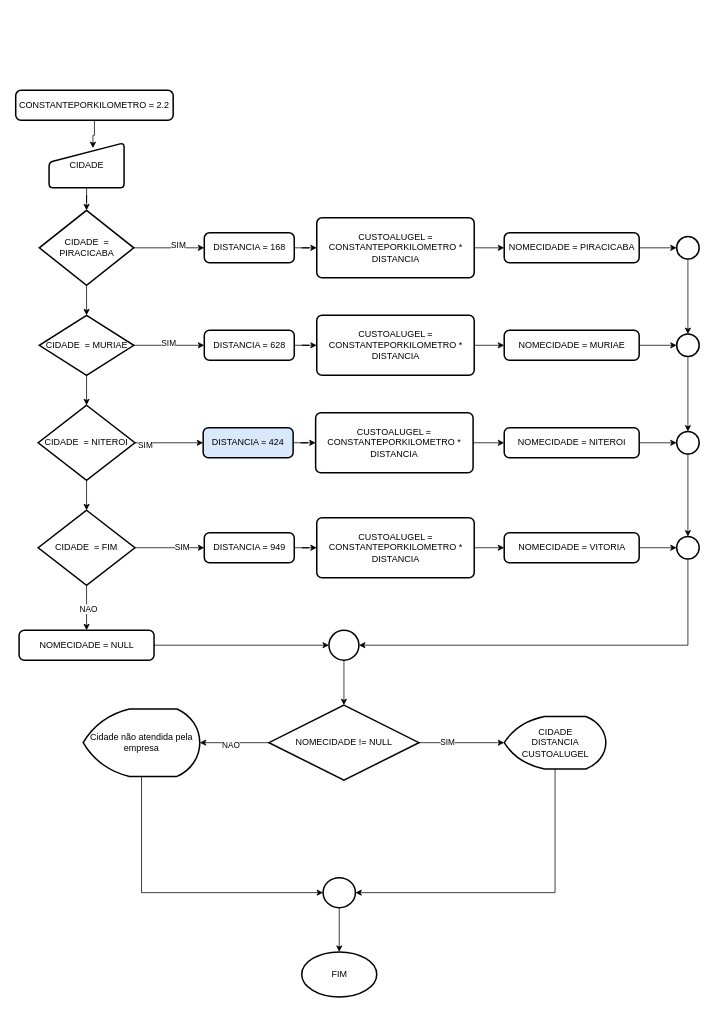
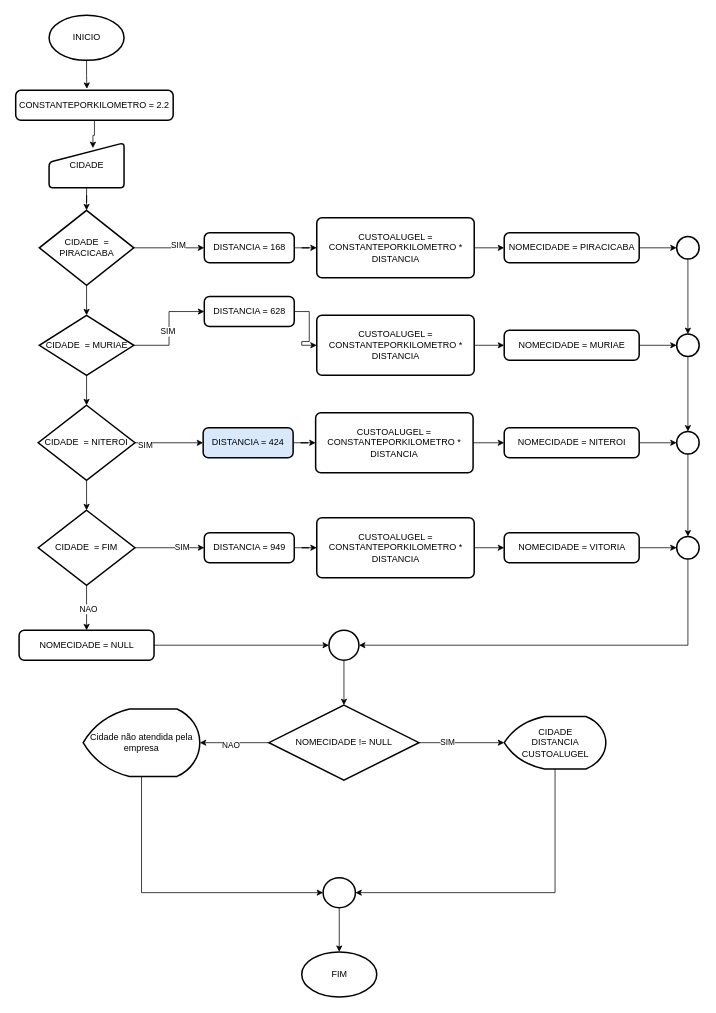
none -> (86, 38)
none -> (86, 71)
(249, 345) -> (249, 312)
